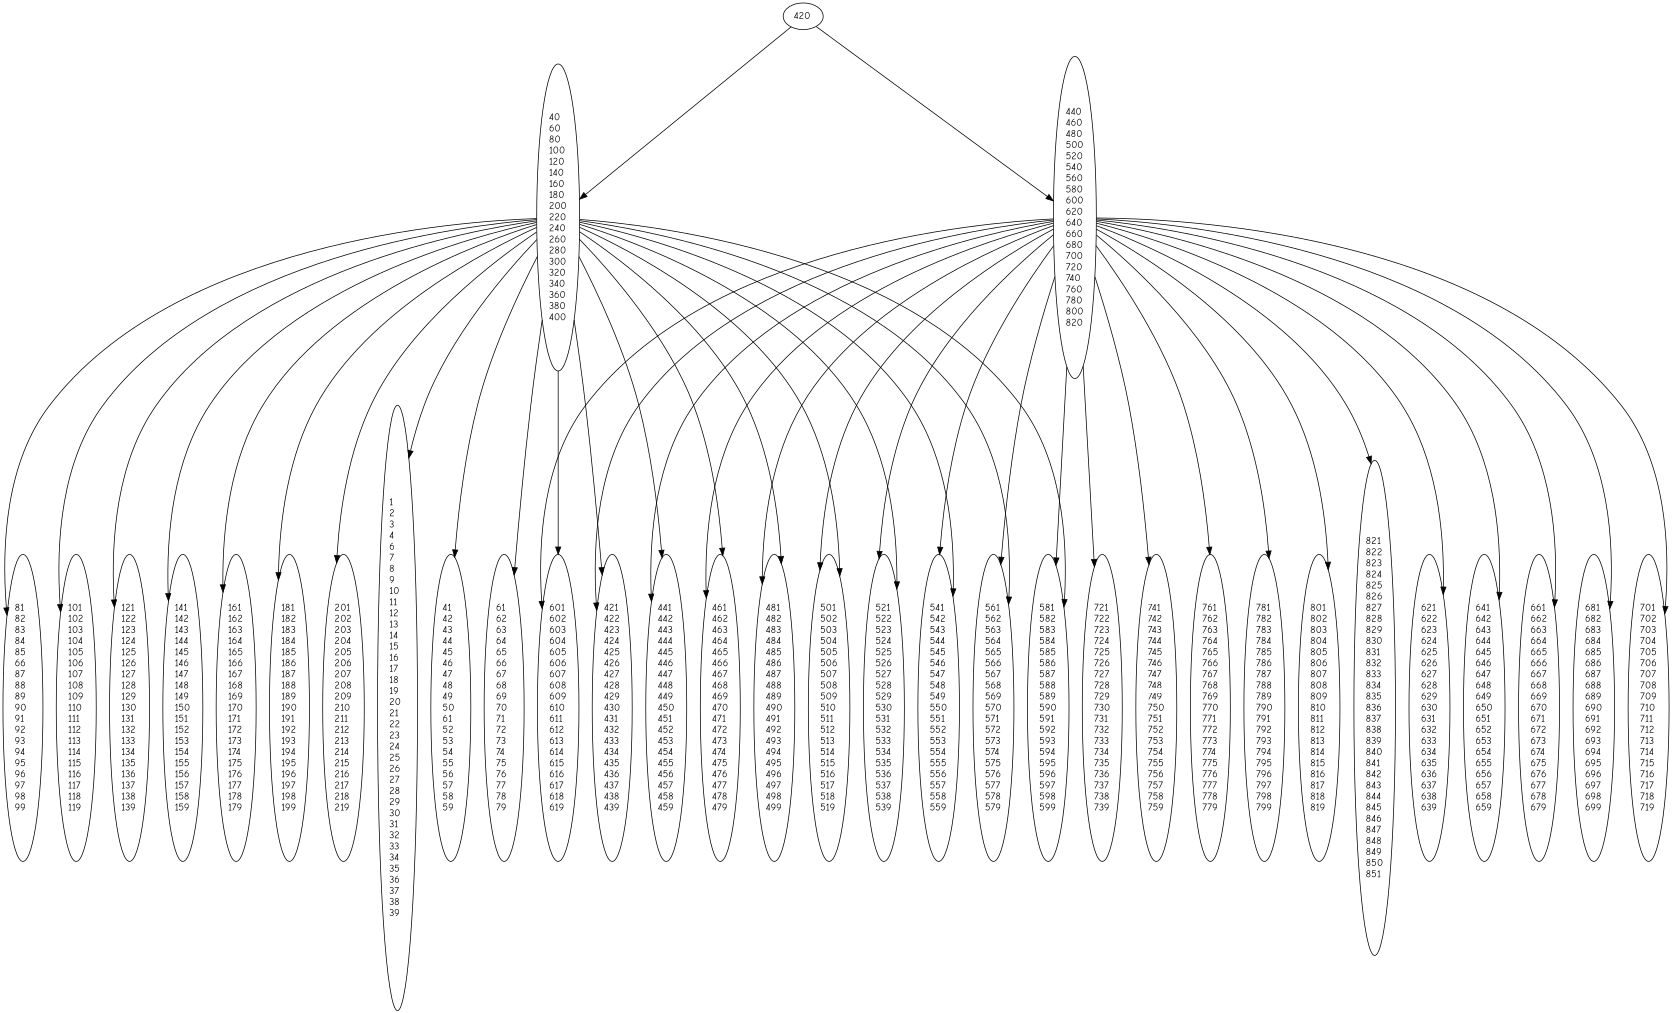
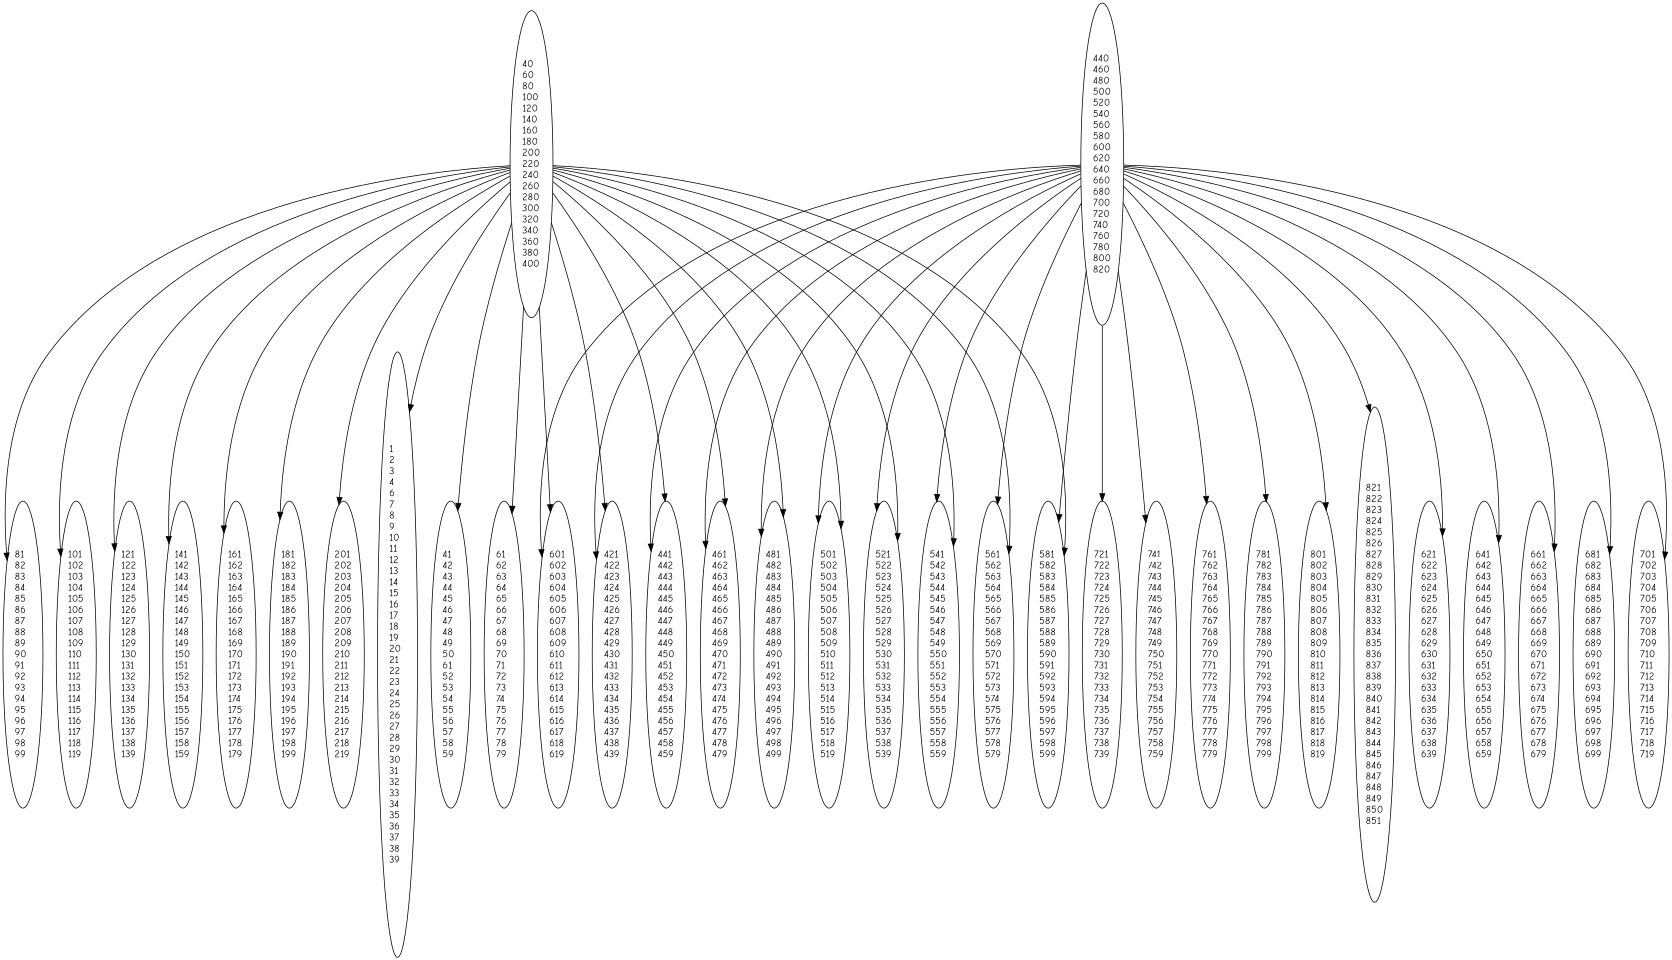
(803, 16) -> none
(23, 708) -> (23, 655)
